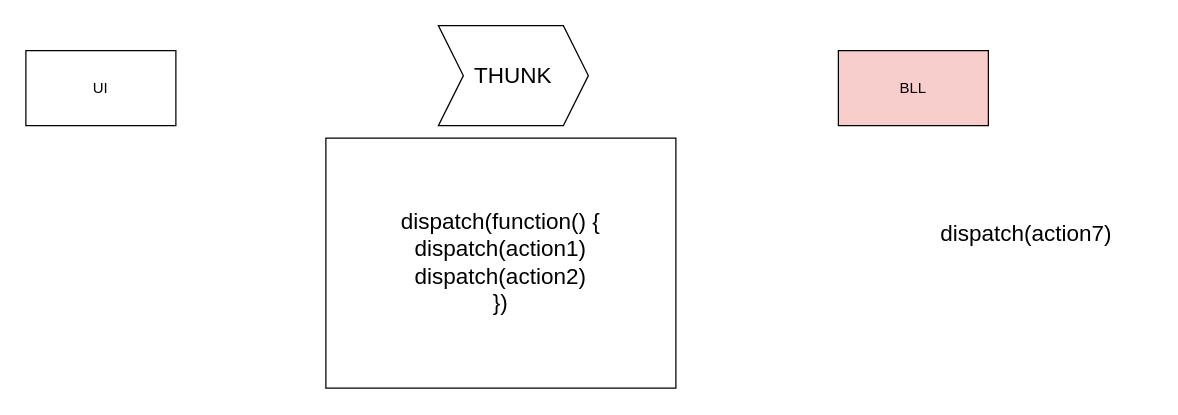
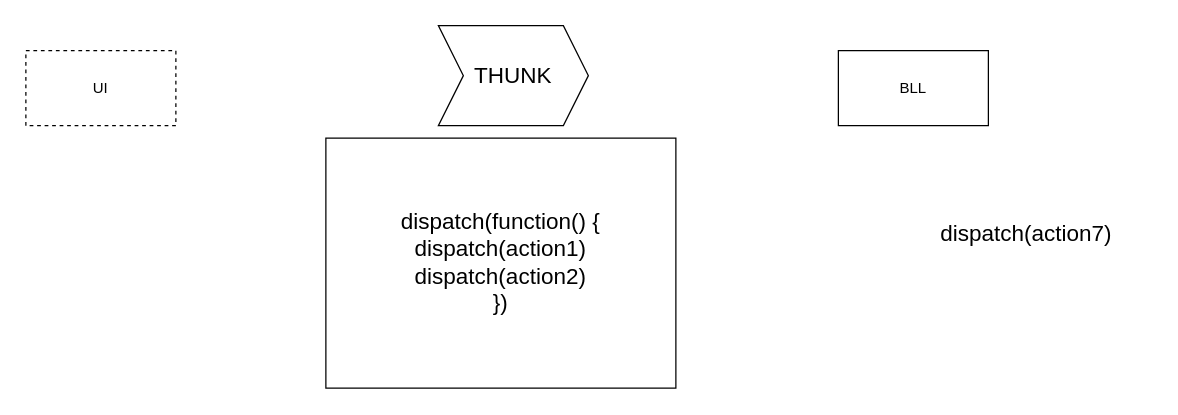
(101, 88) -> (101, 88)
(913, 88) -> (913, 88)
